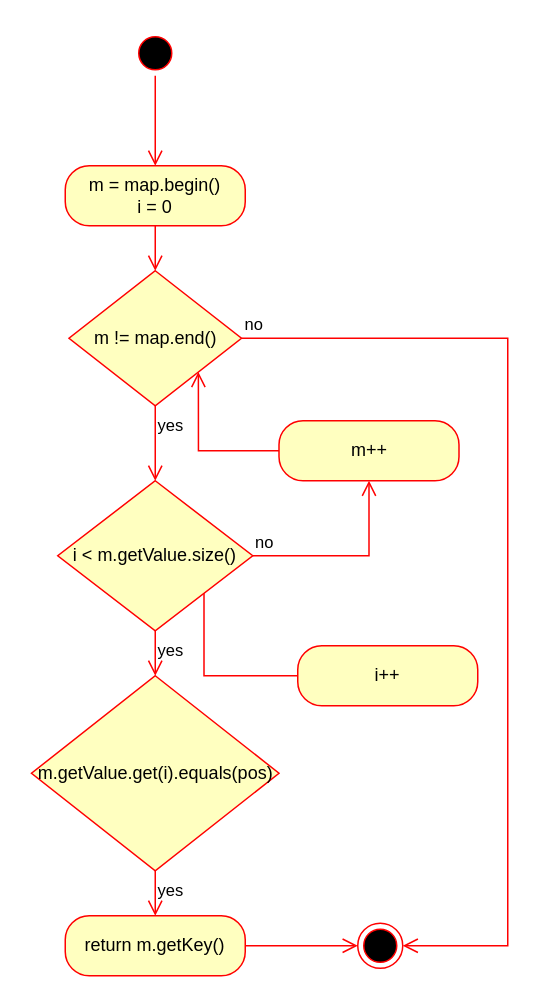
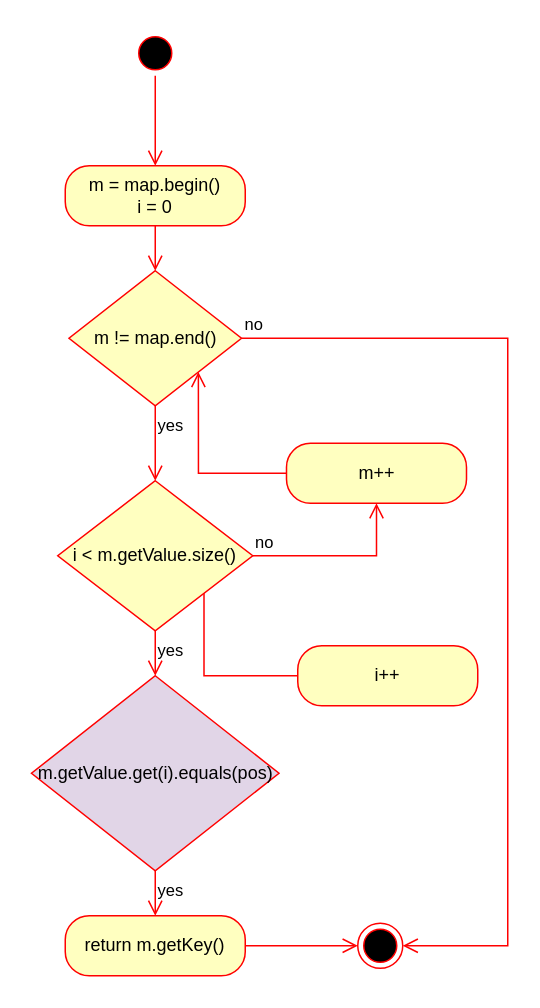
(369, 451) -> (377, 473)
(155, 773) -> (155, 773)
